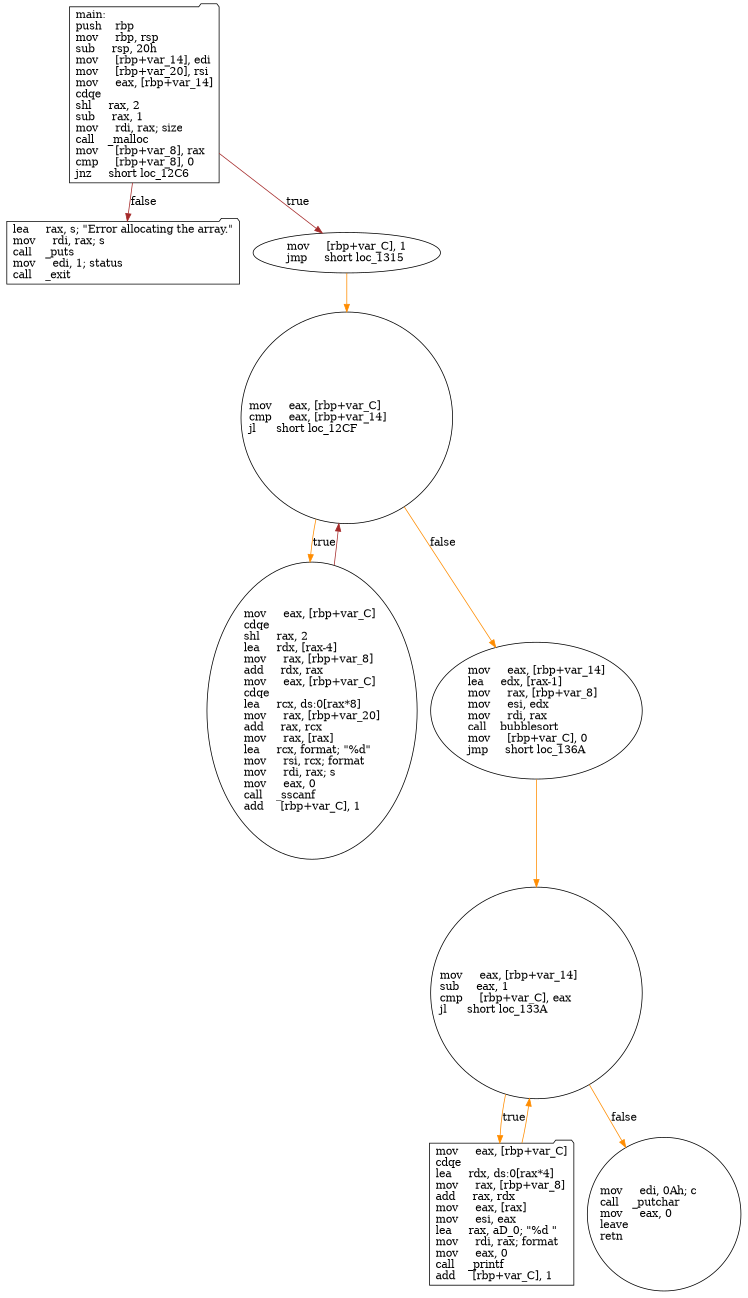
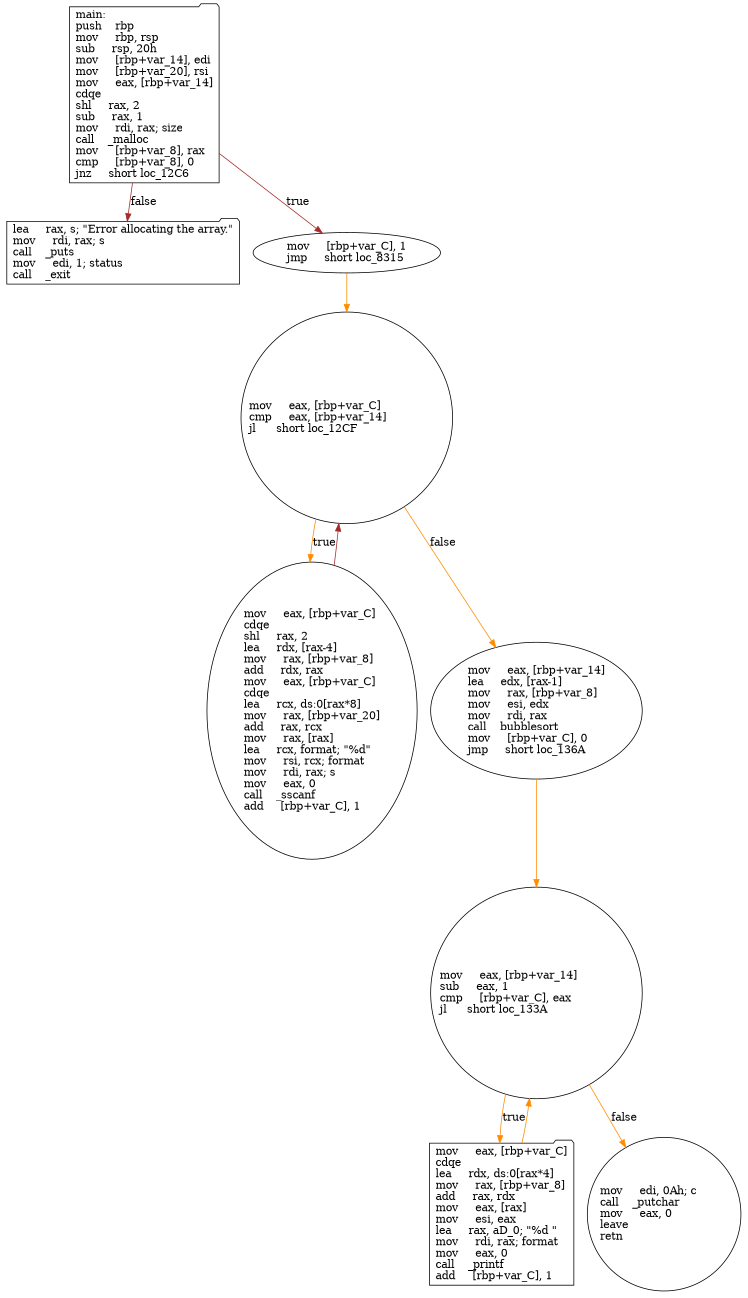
(347, 253) -> (347, 253)
